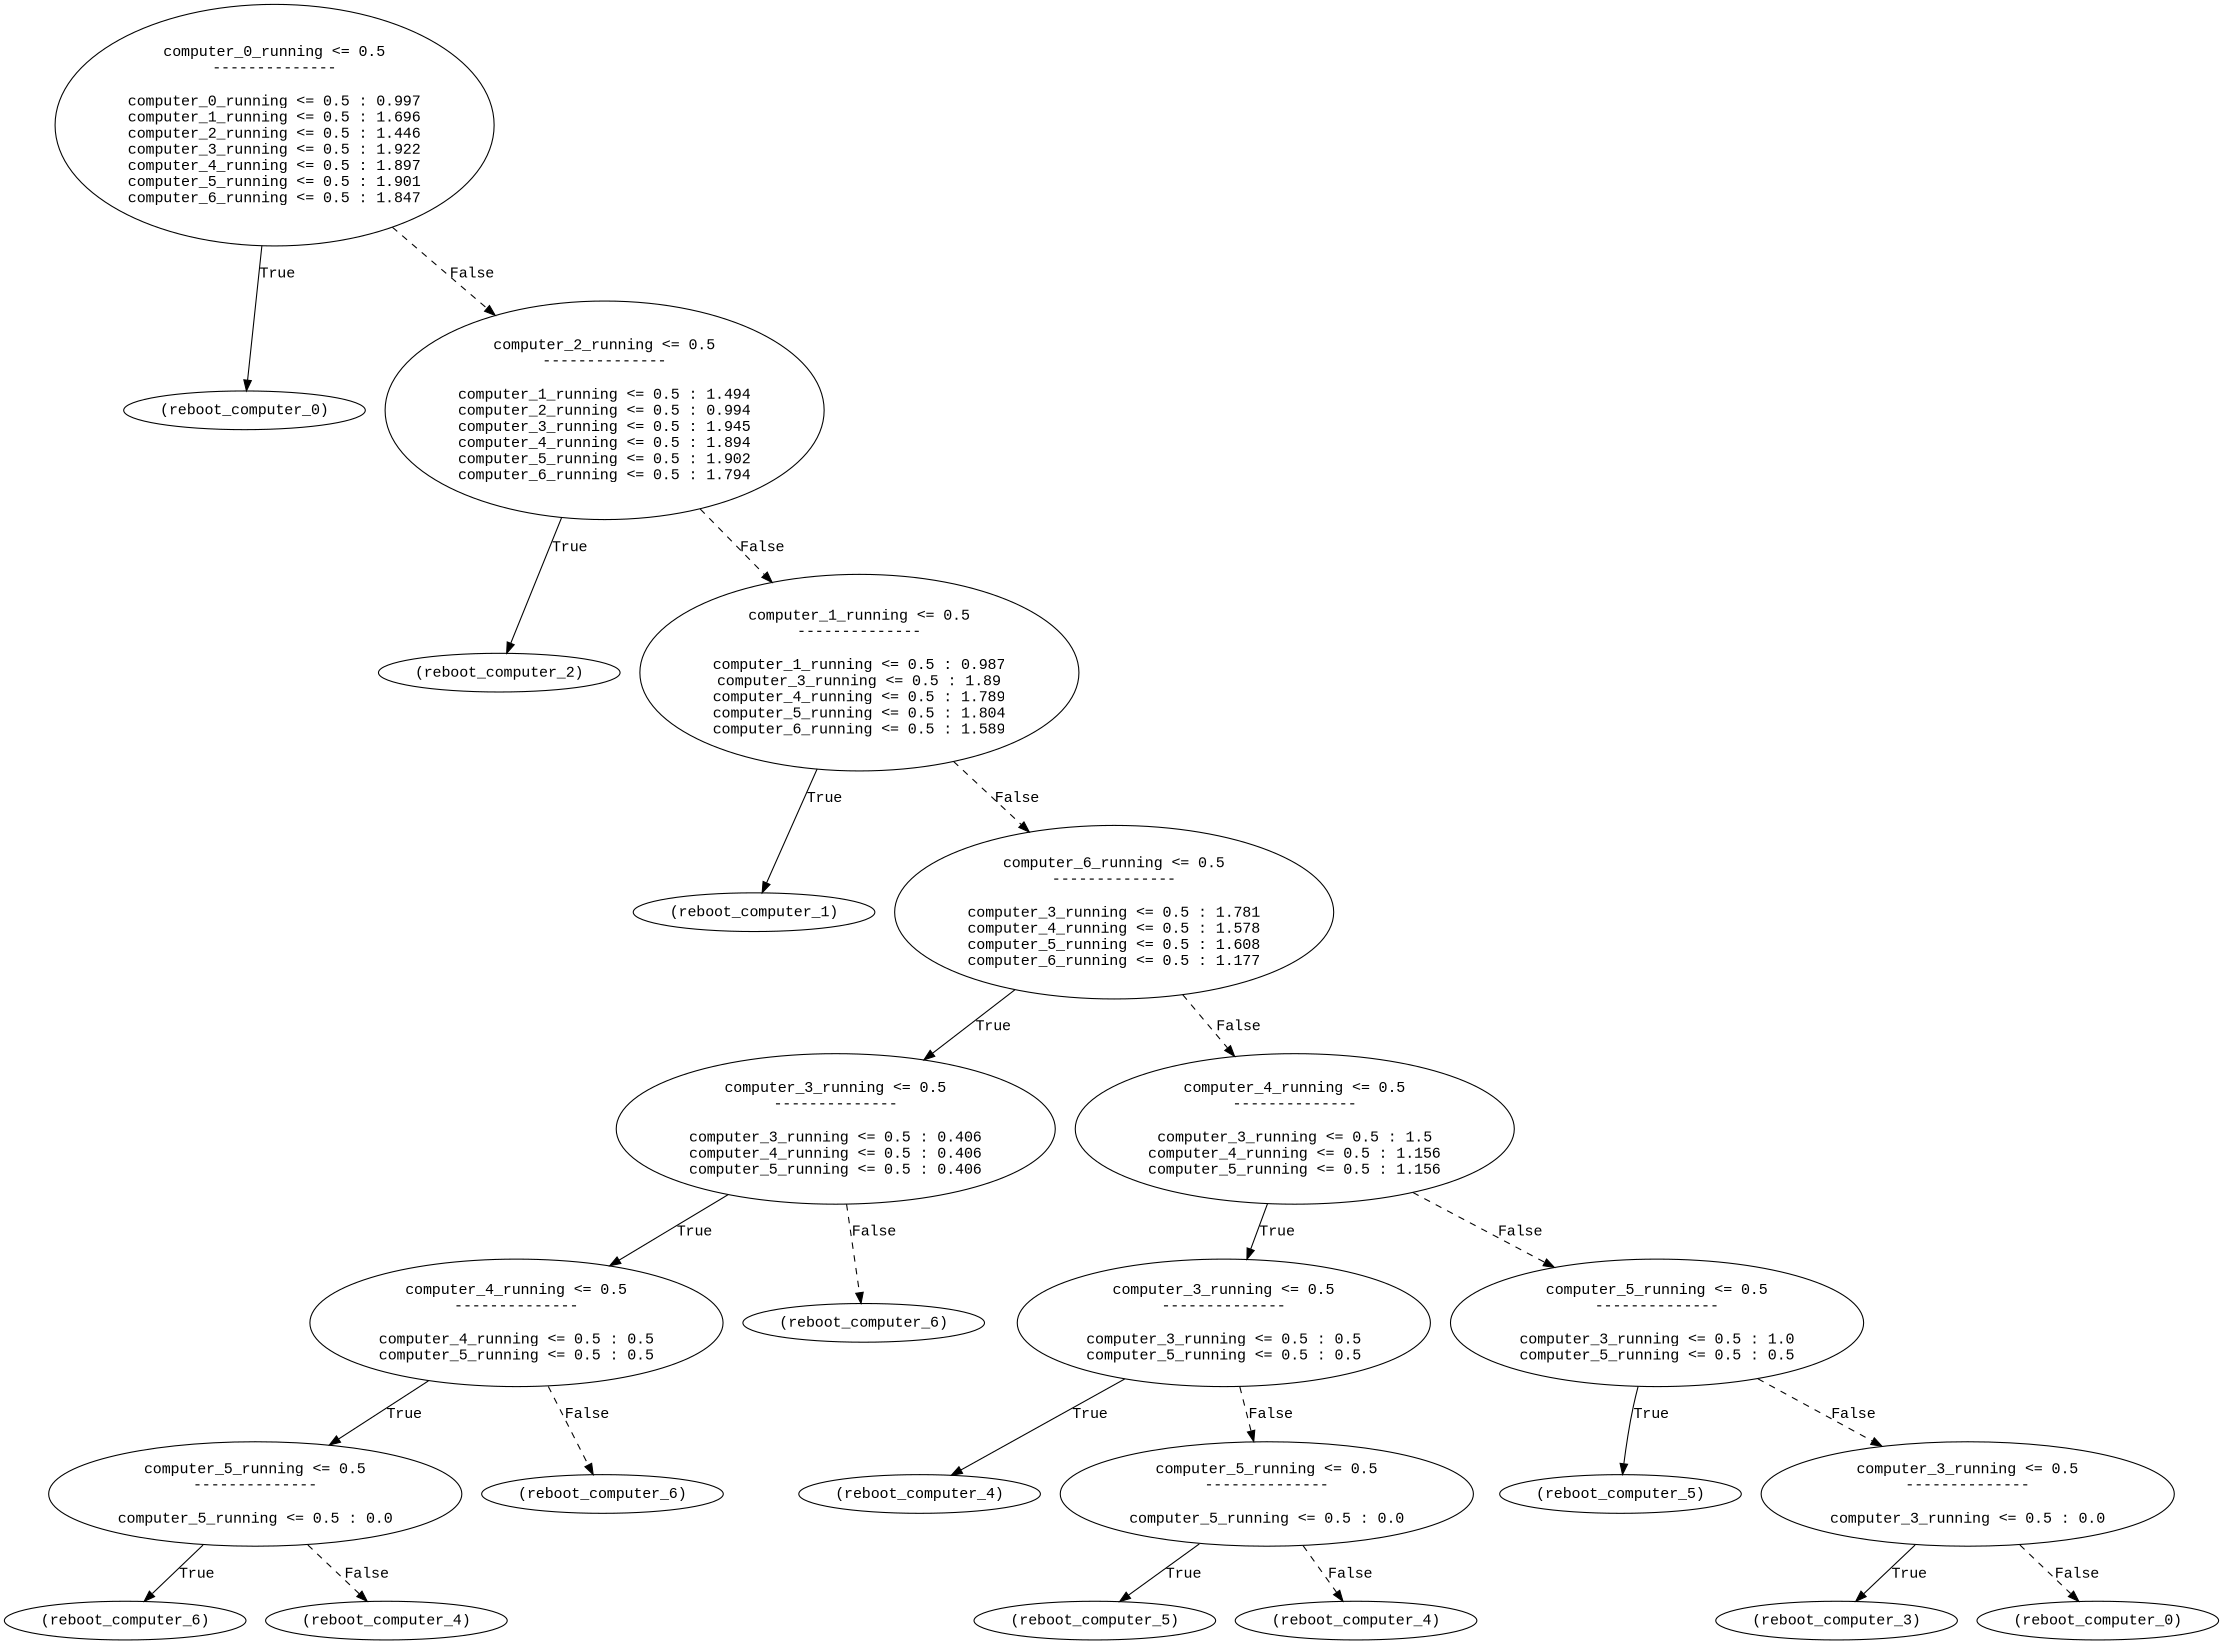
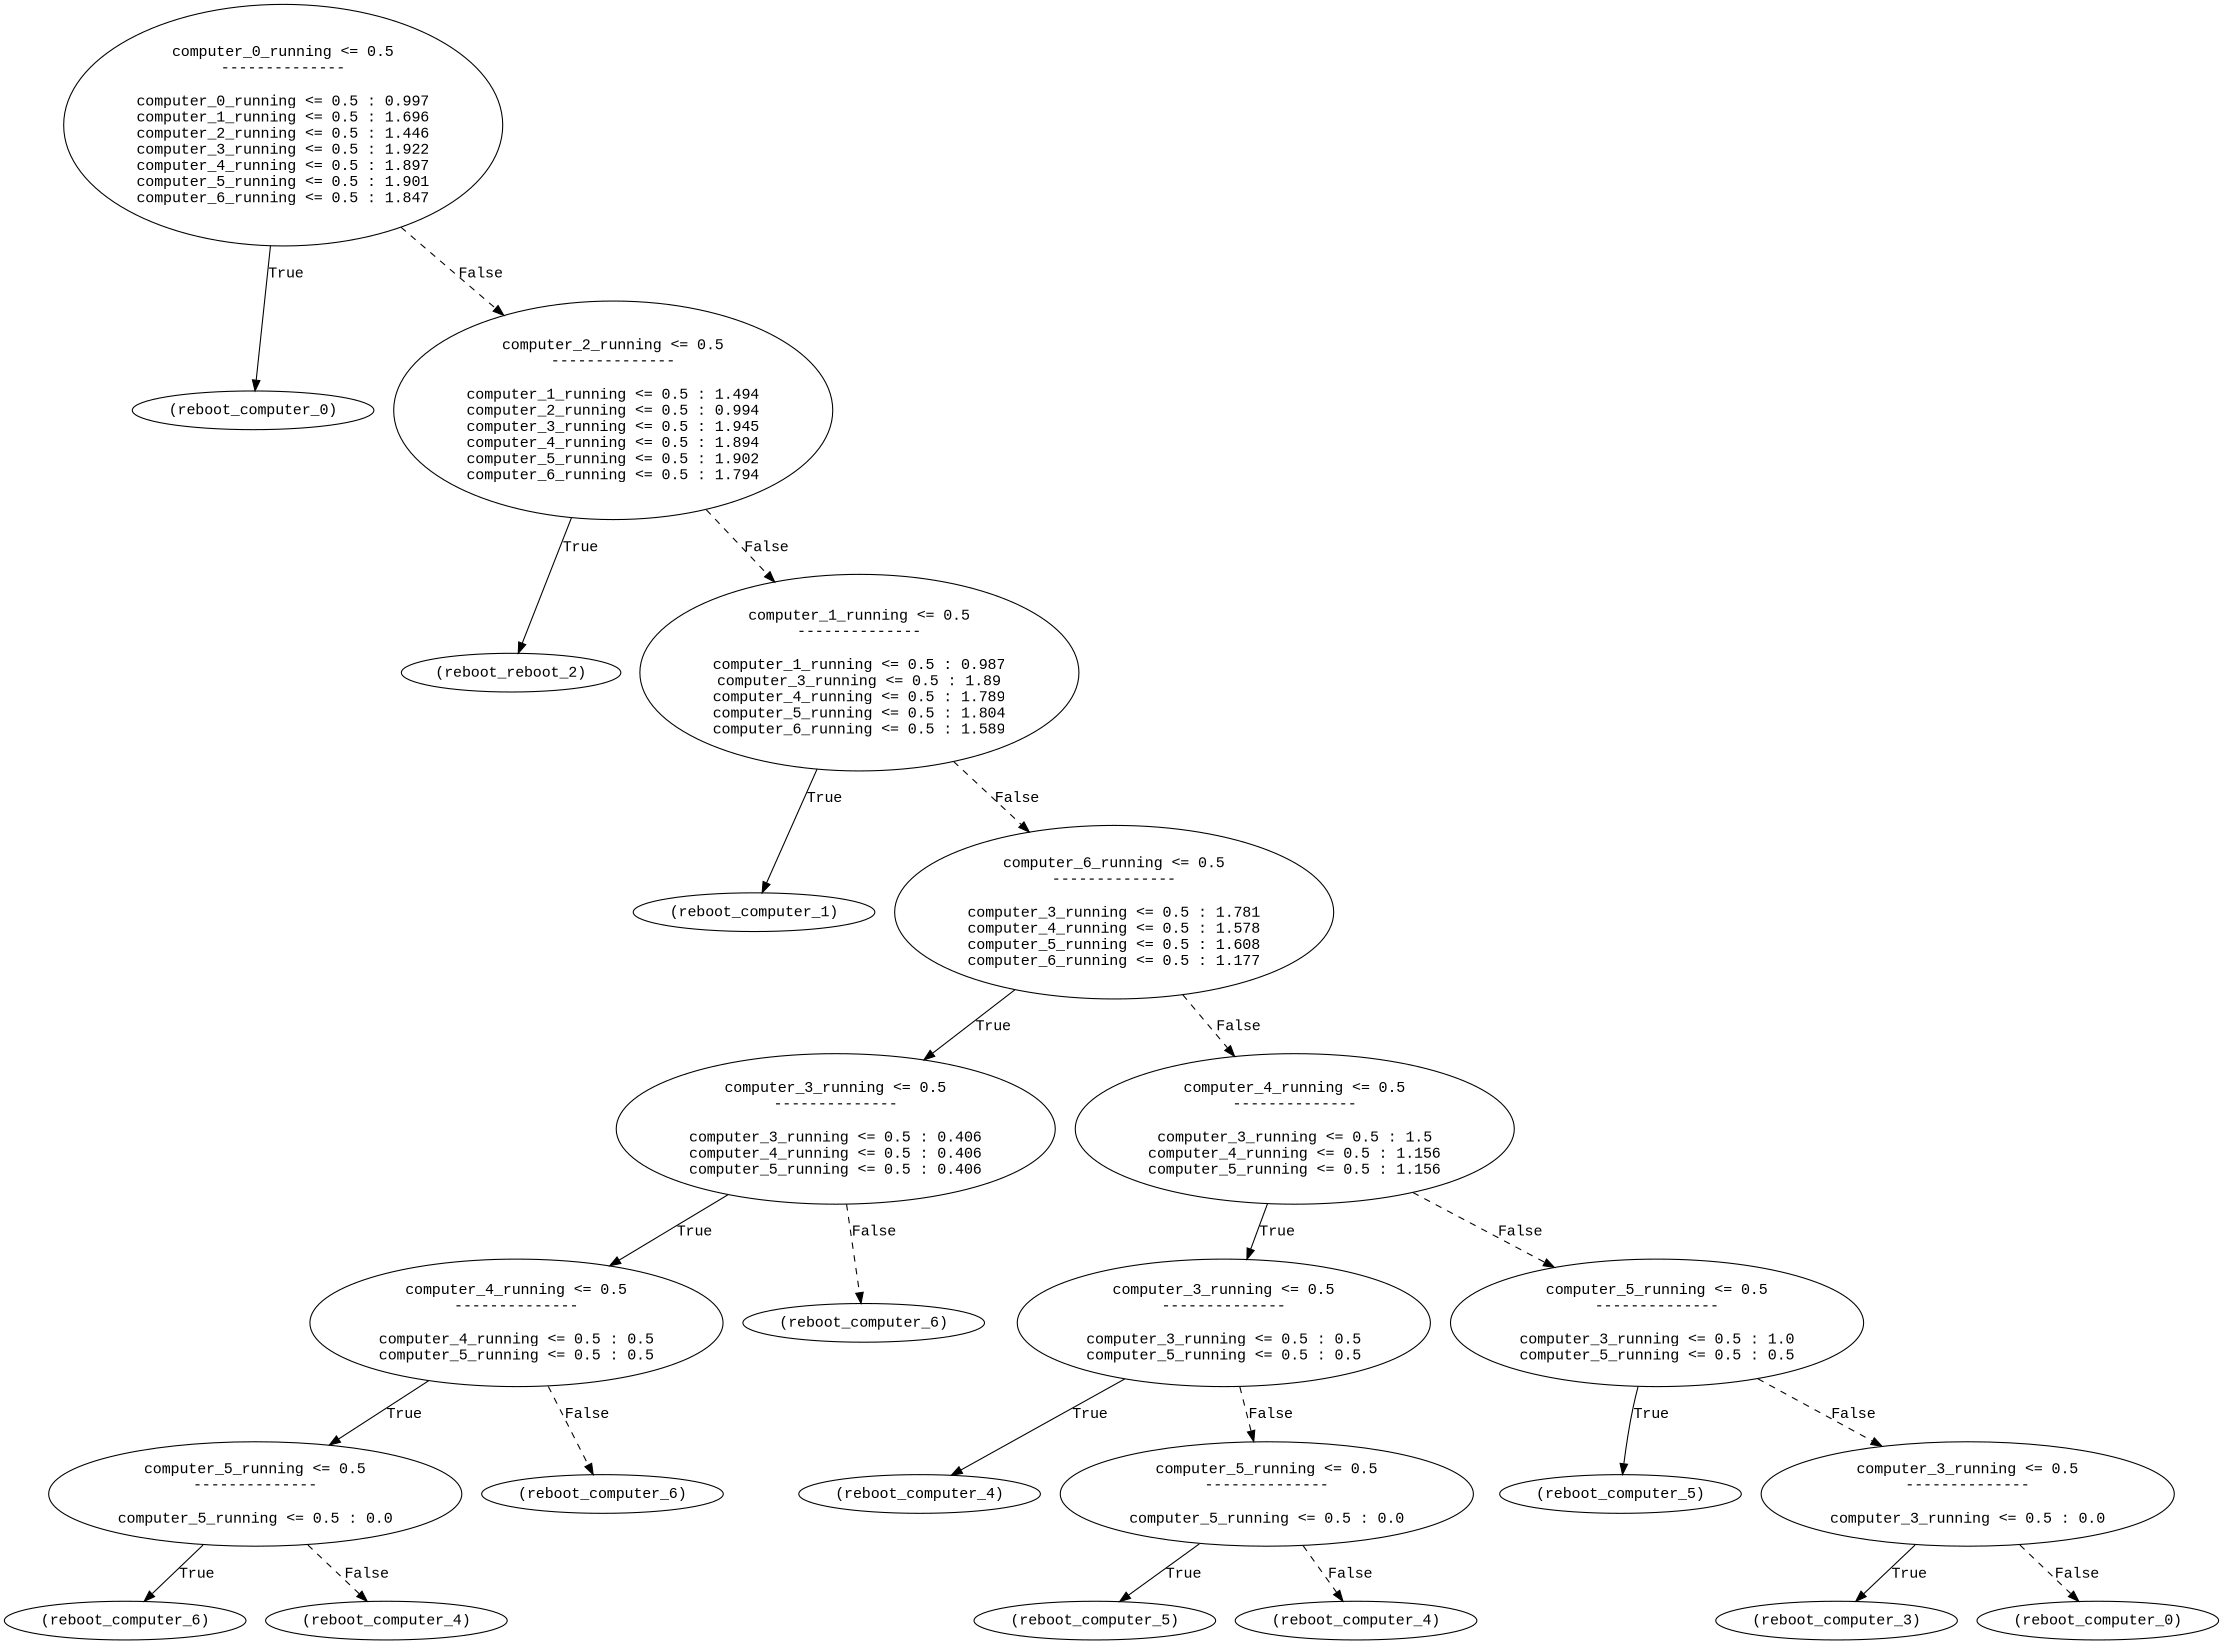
(499, 673) -> (511, 673)
